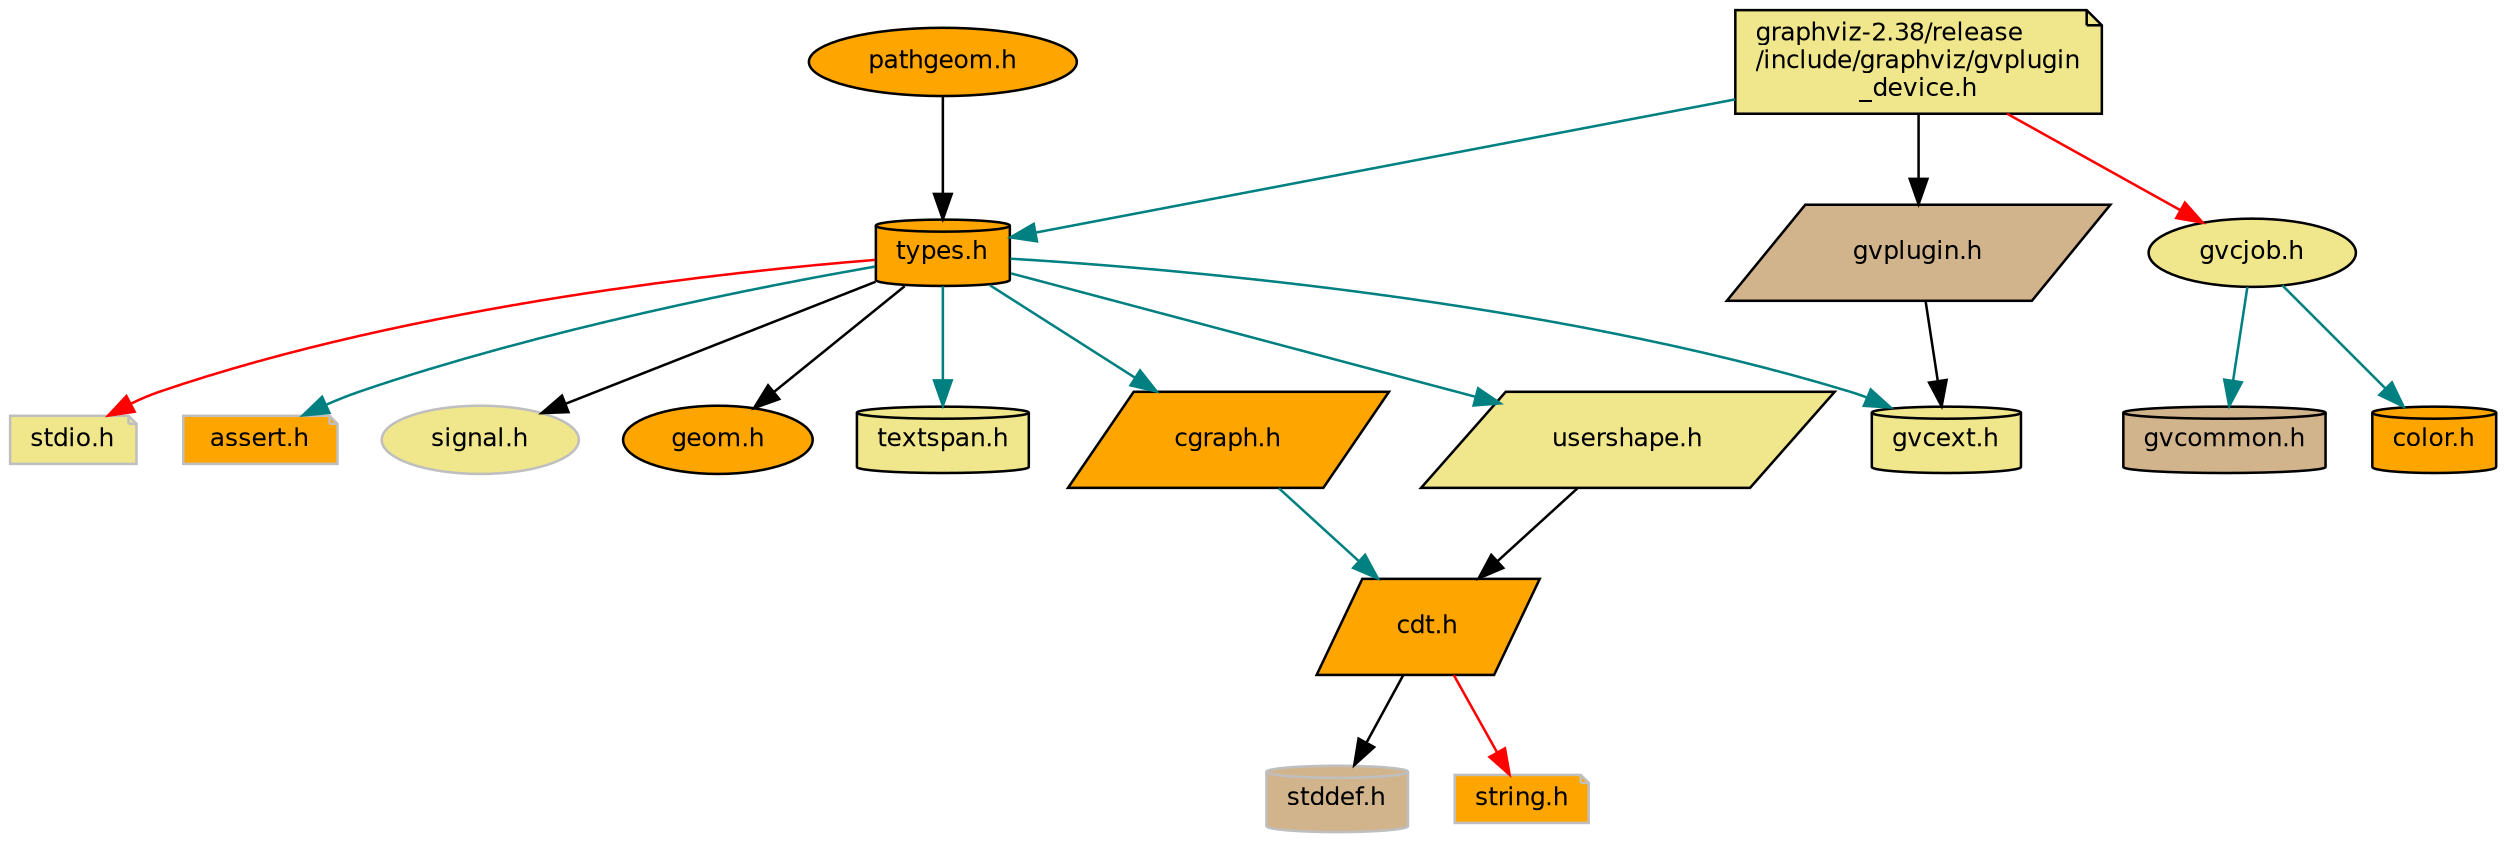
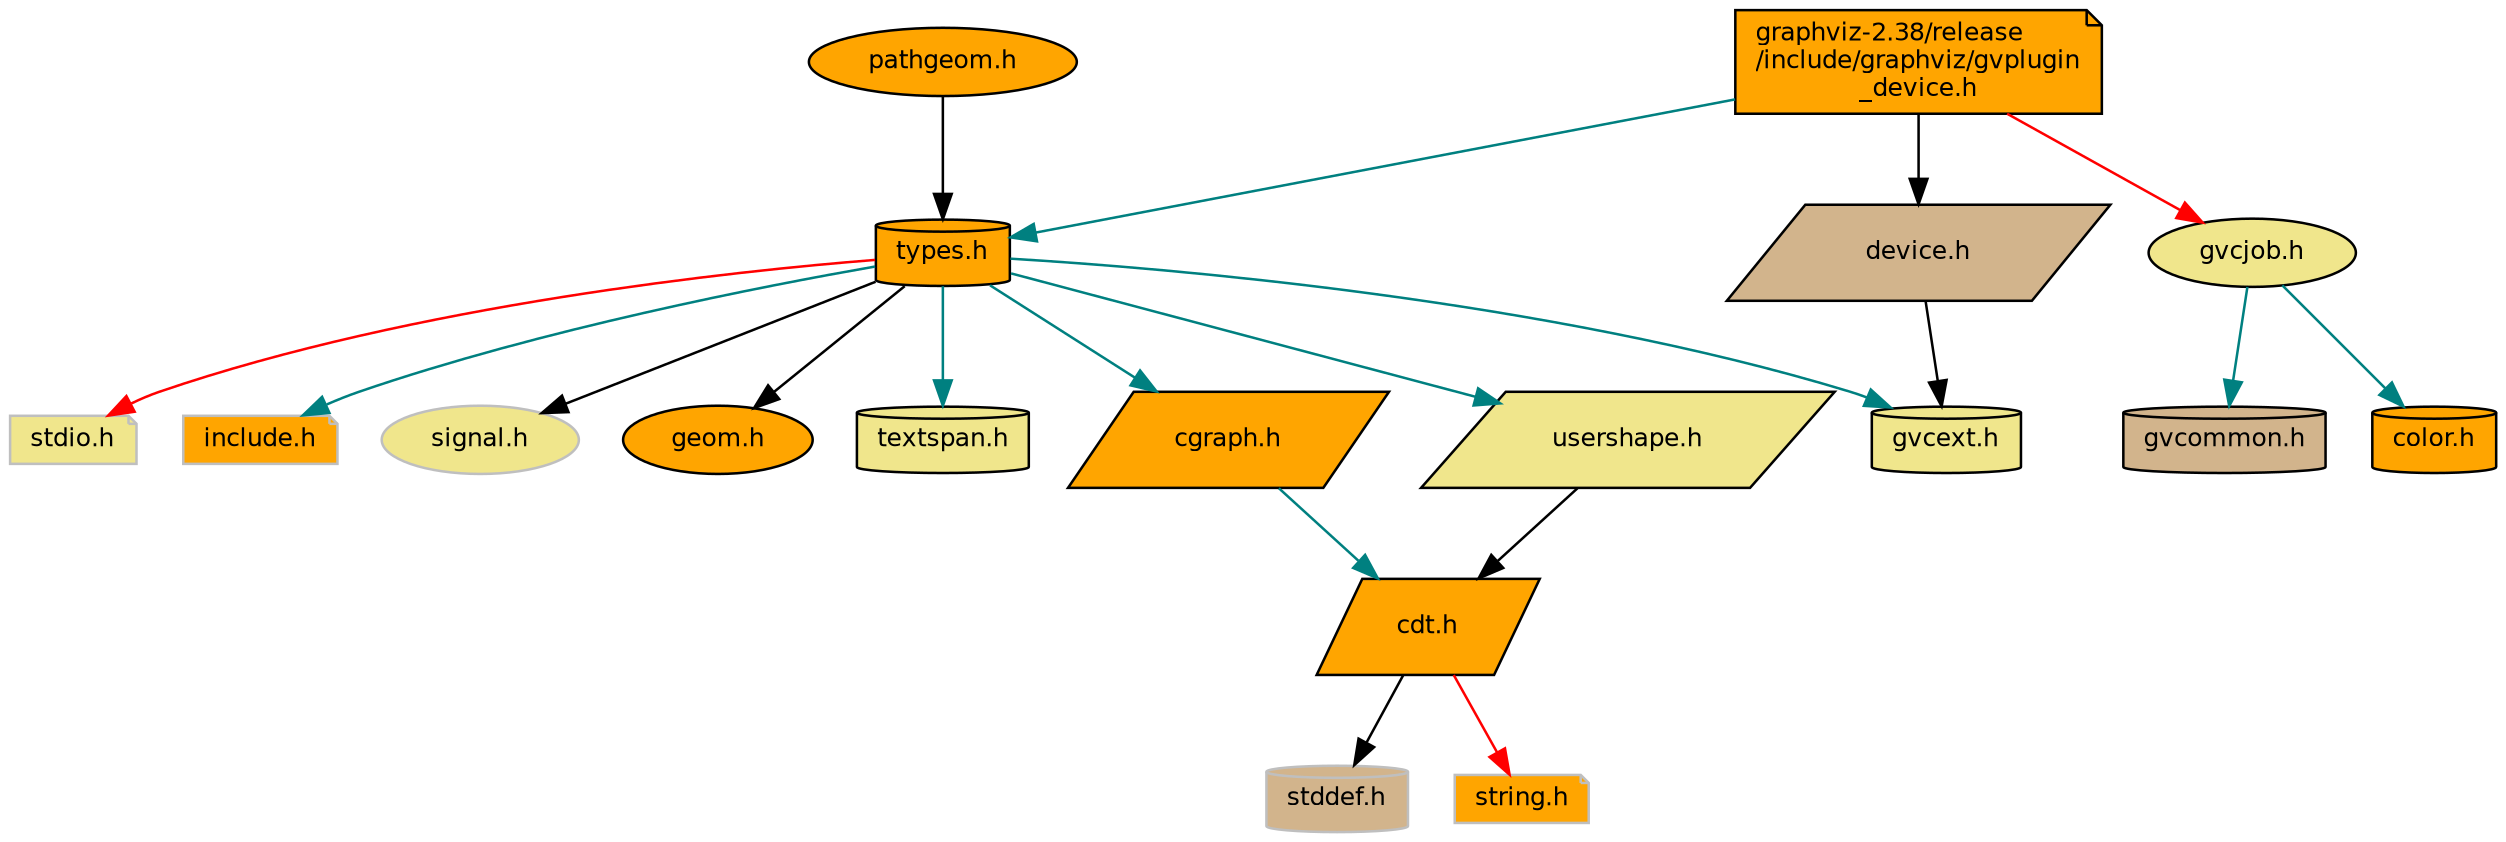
(1919, 62) -> (1919, 62)
(1919, 253) -> (1919, 253)
(260, 440) -> (260, 440)
